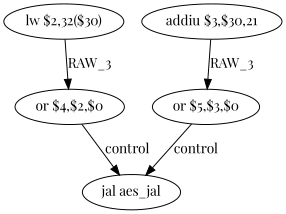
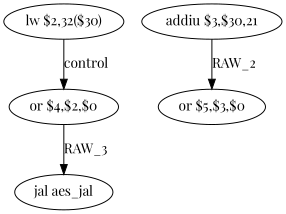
(90, 64) -> (86, 64)
(232, 64) -> (234, 64)
(172, 146) -> none
(128, 150) -> (86, 150)
